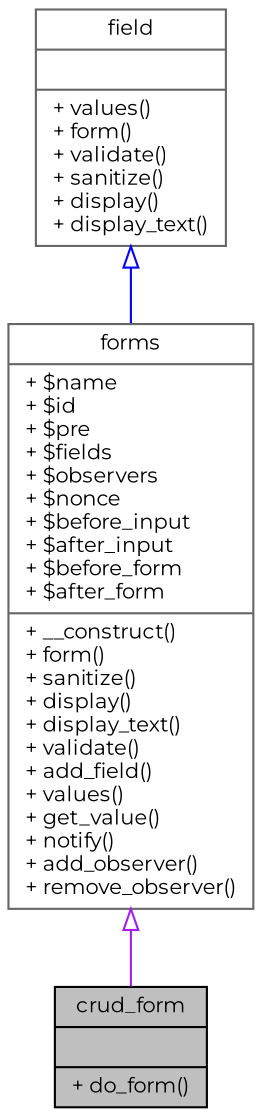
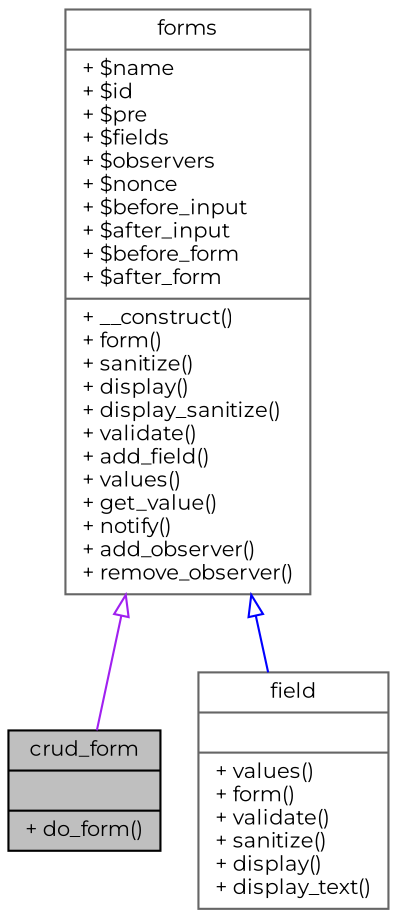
(131, 295) -> (262, 644)
(103, 725) -> (182, 411)
